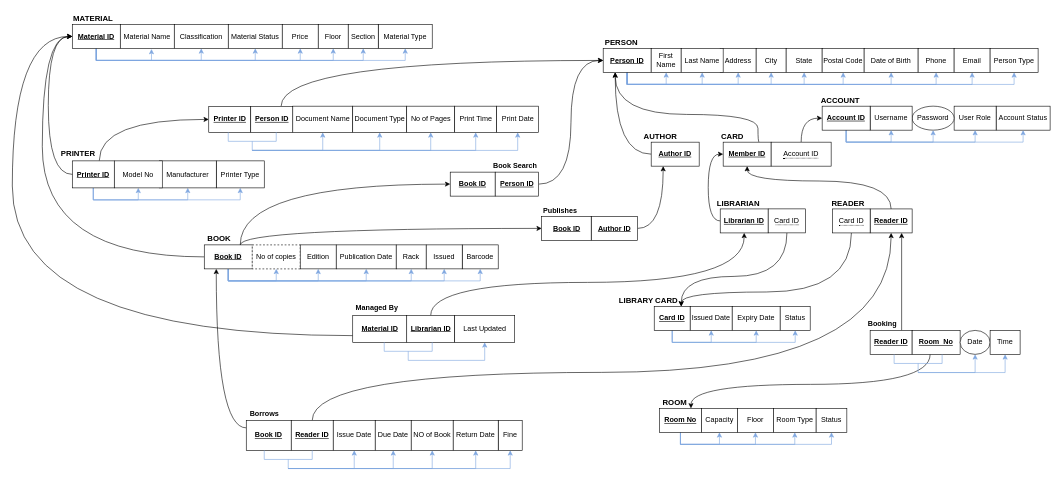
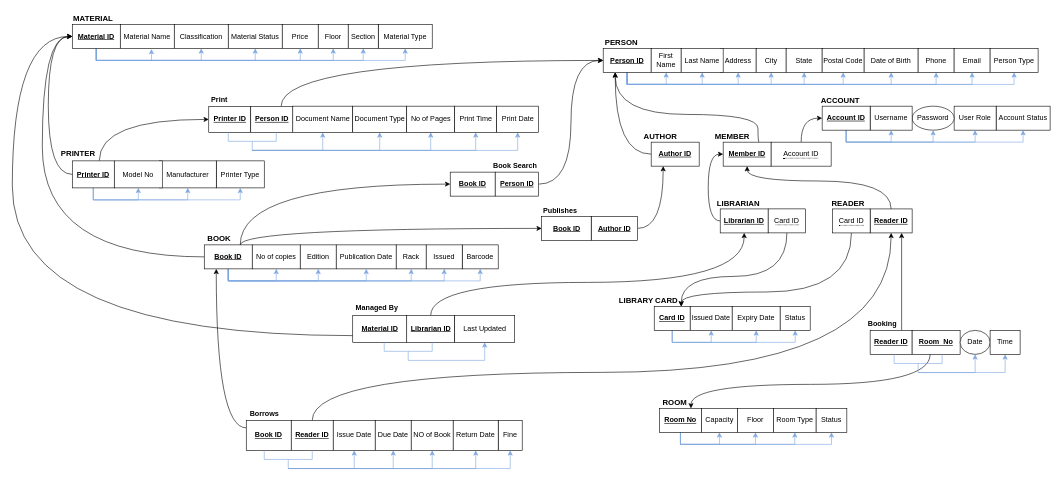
none -> (219, 100)
(733, 136) -> (733, 136)
(276, 257) -> (276, 257)
